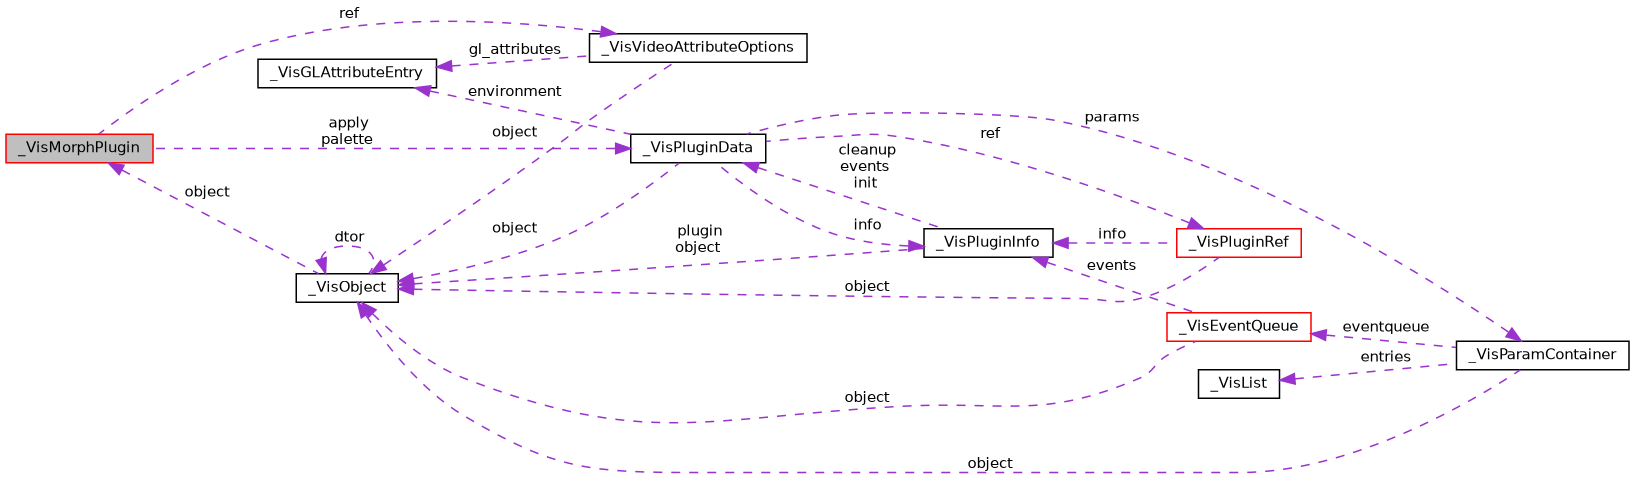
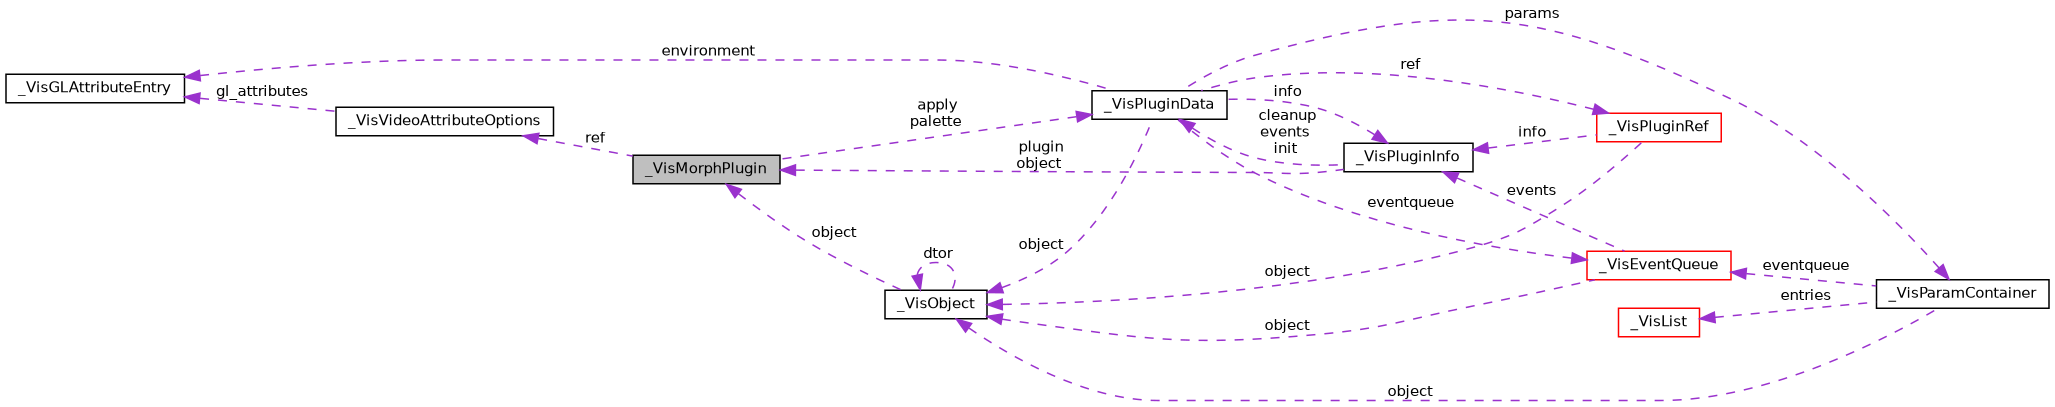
(80, 148) -> (706, 170)
(530, 165) -> none
none -> (1364, 216)
(669, 267) -> (1070, 172)
(1239, 384) -> (1659, 322)
